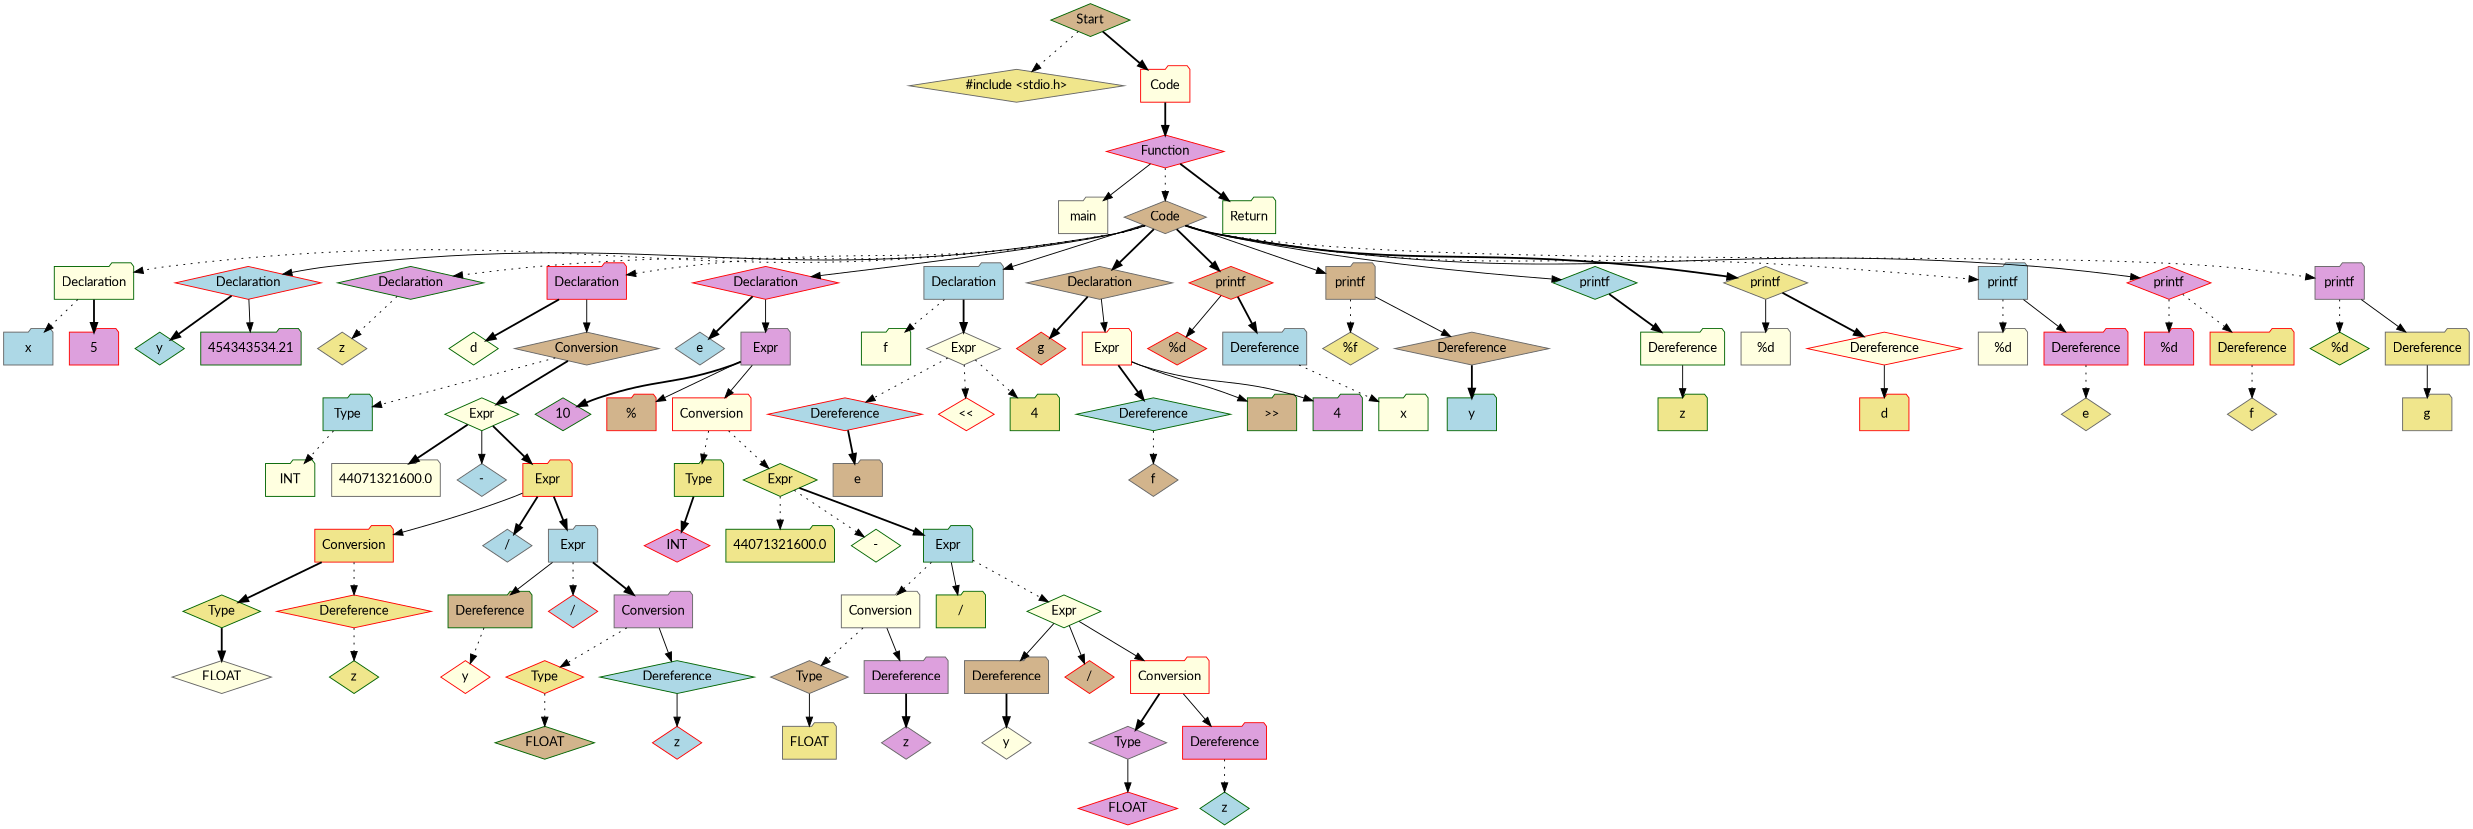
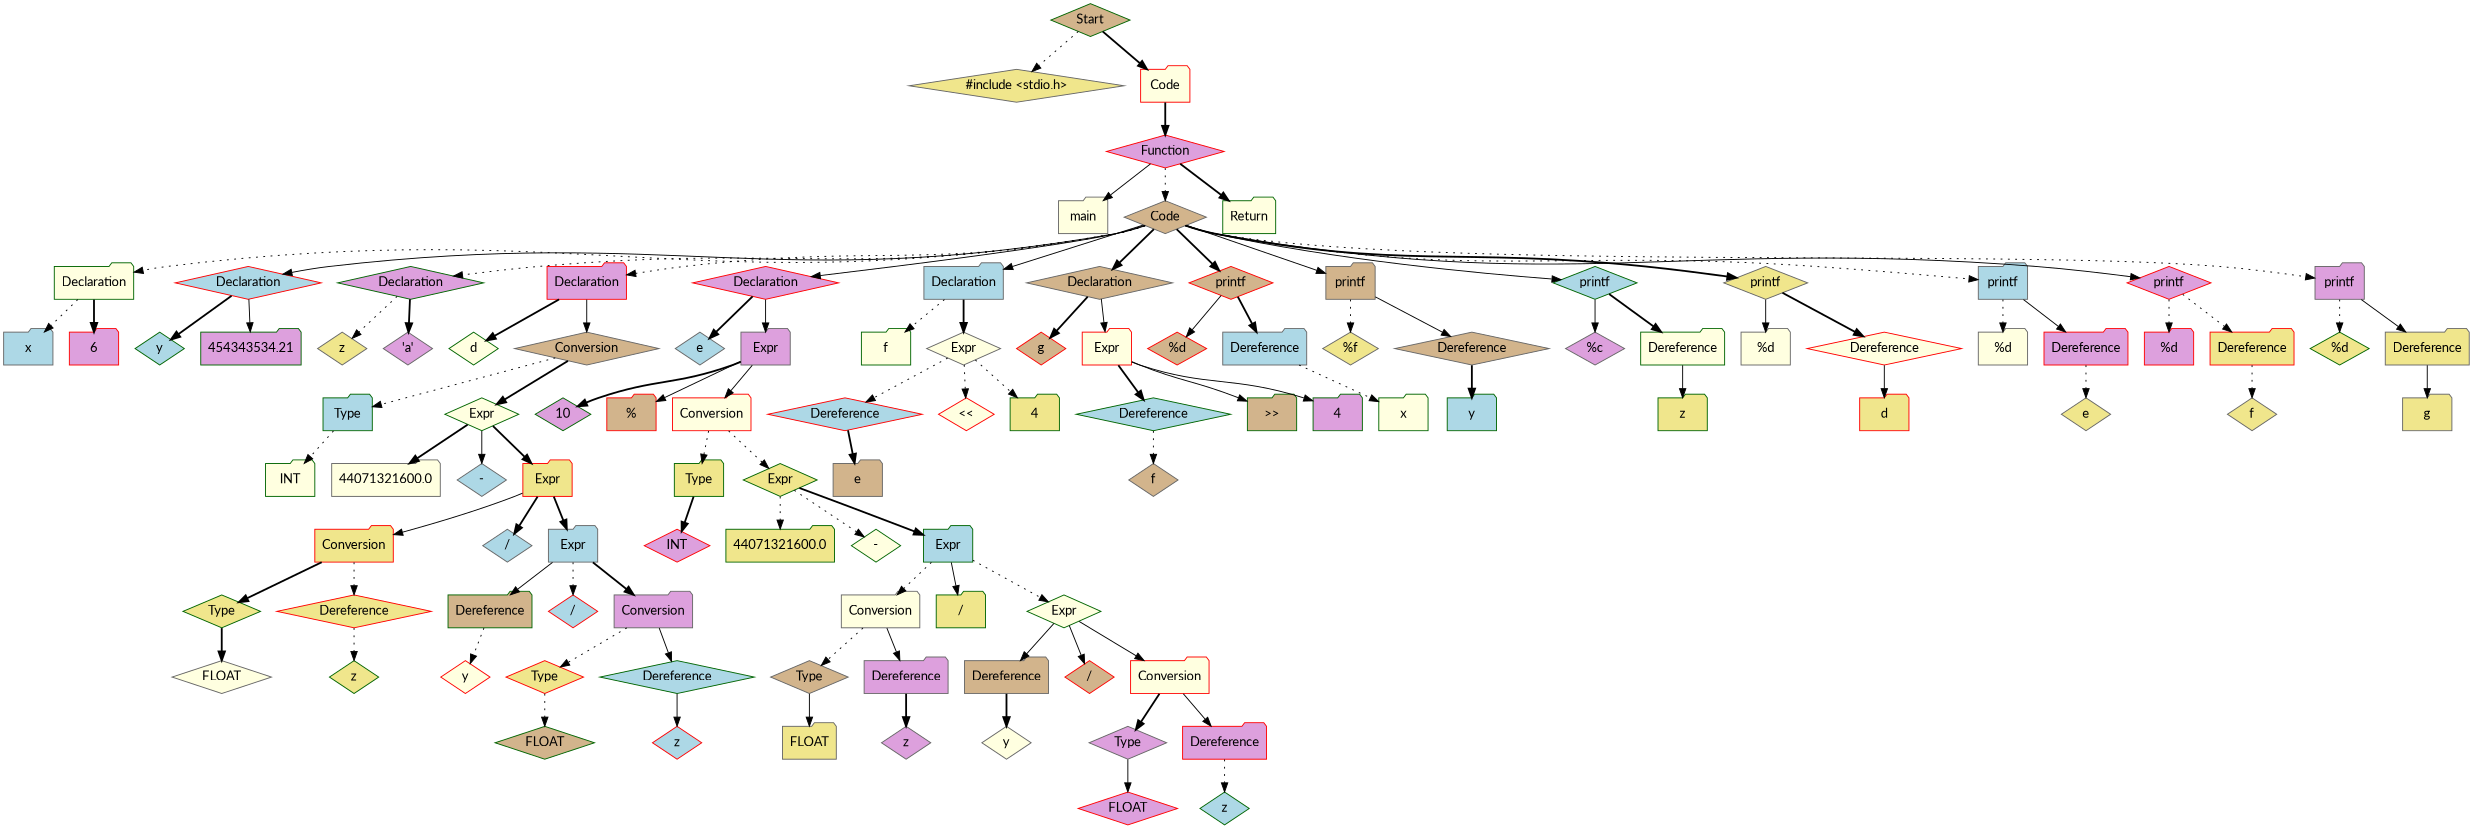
(94, 349) -> (94, 349)
none -> (408, 349)
none -> (1595, 349)
